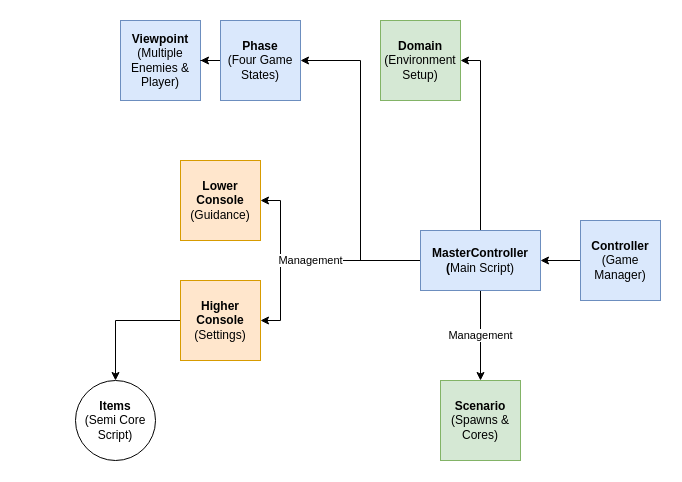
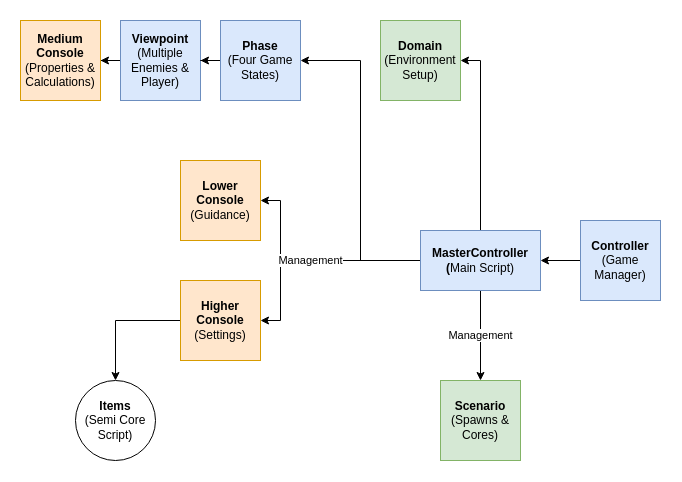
none -> (61, 61)
none -> (107, 61)
